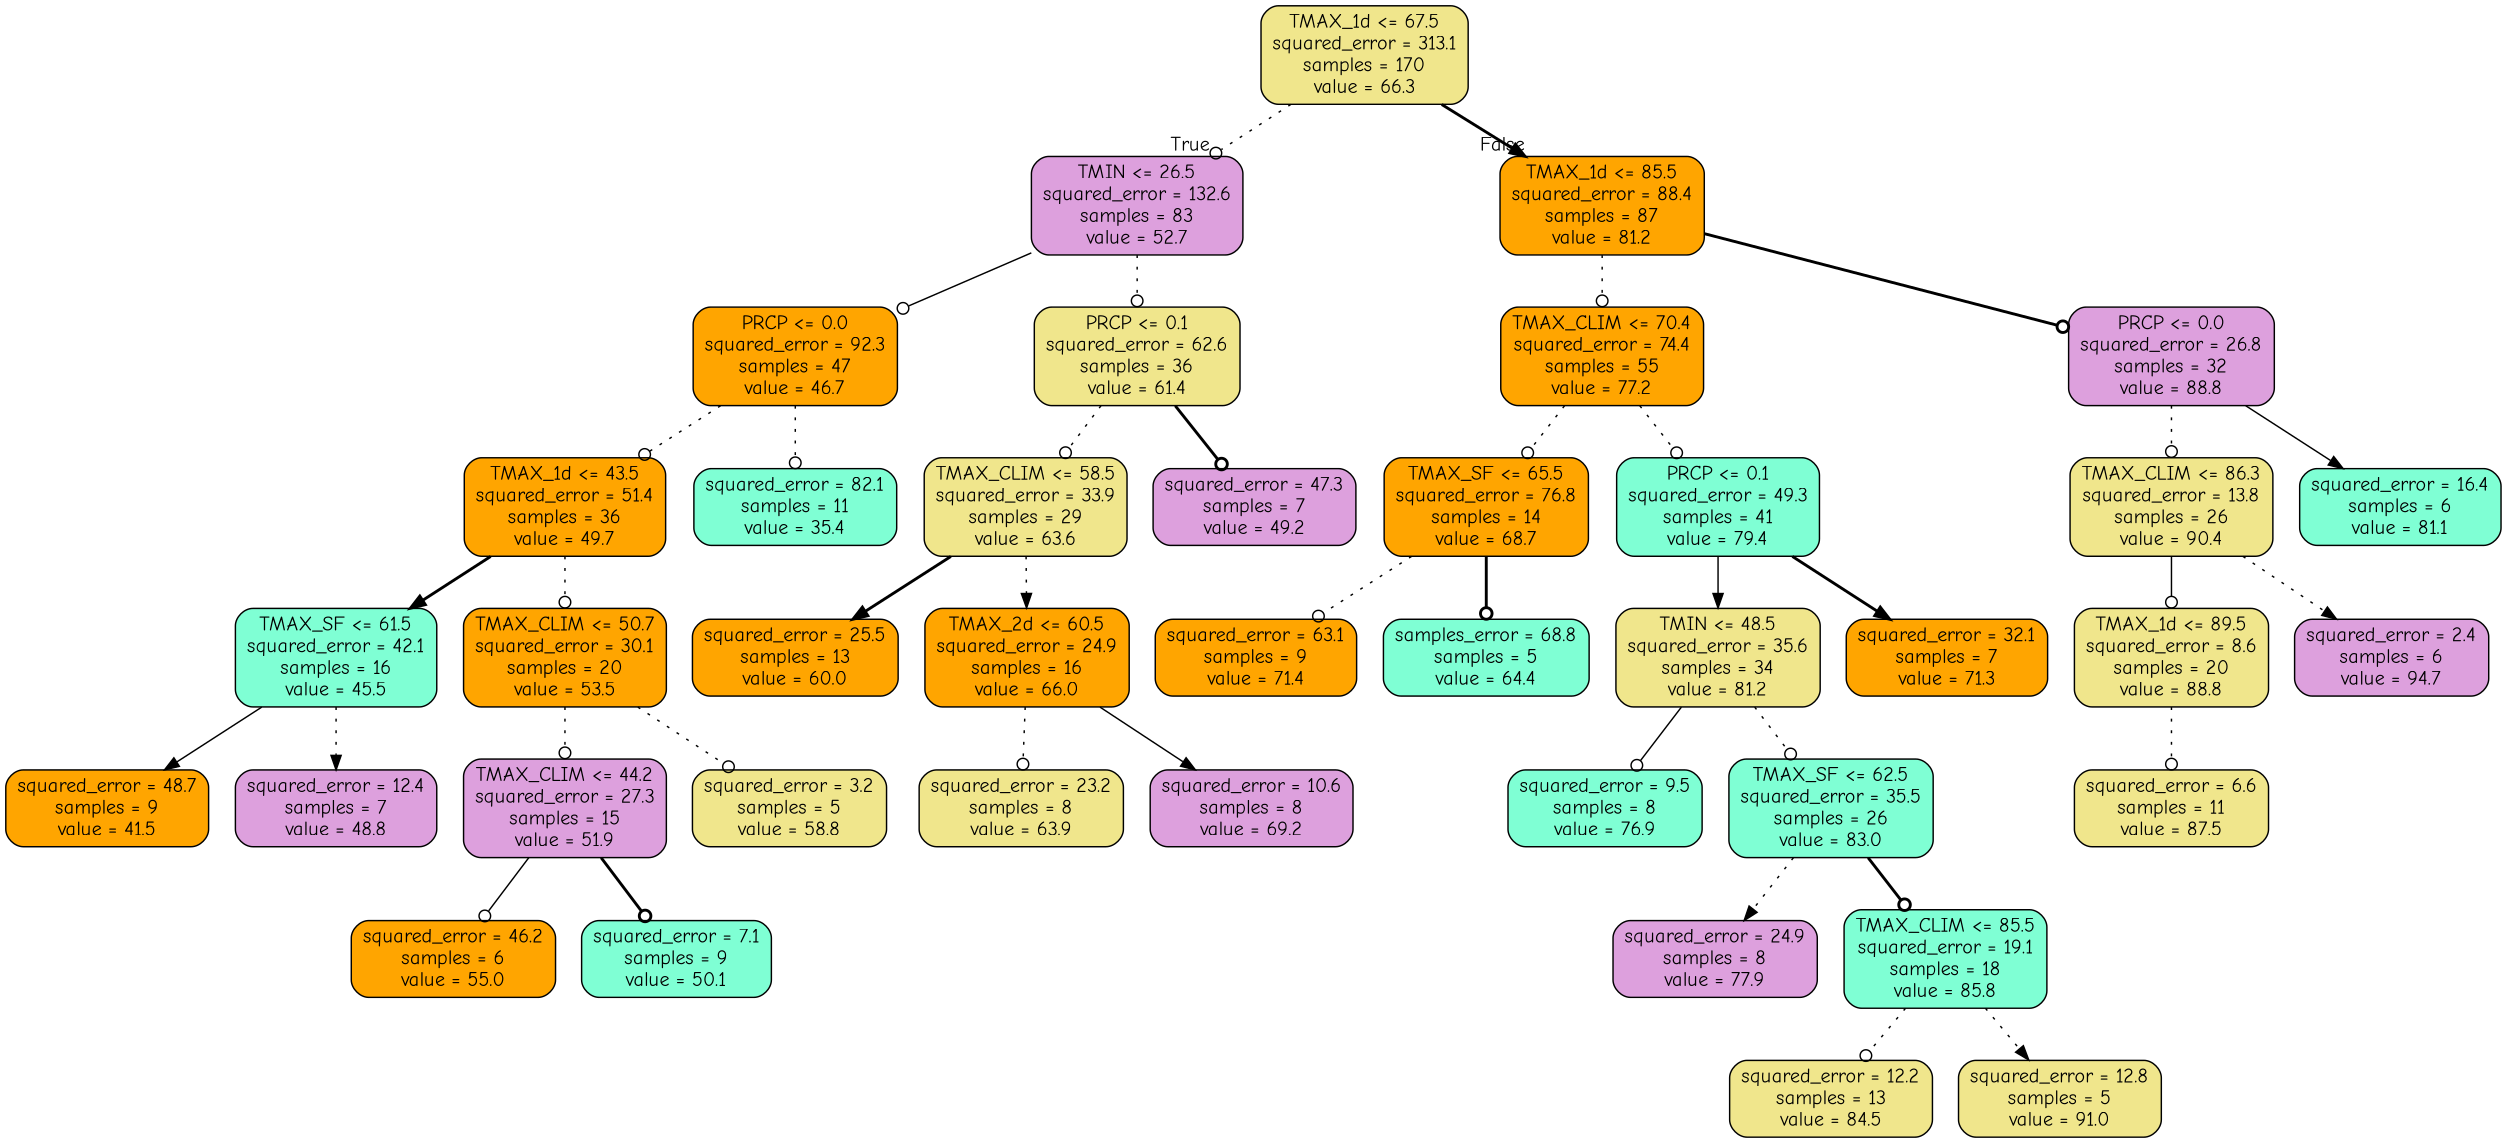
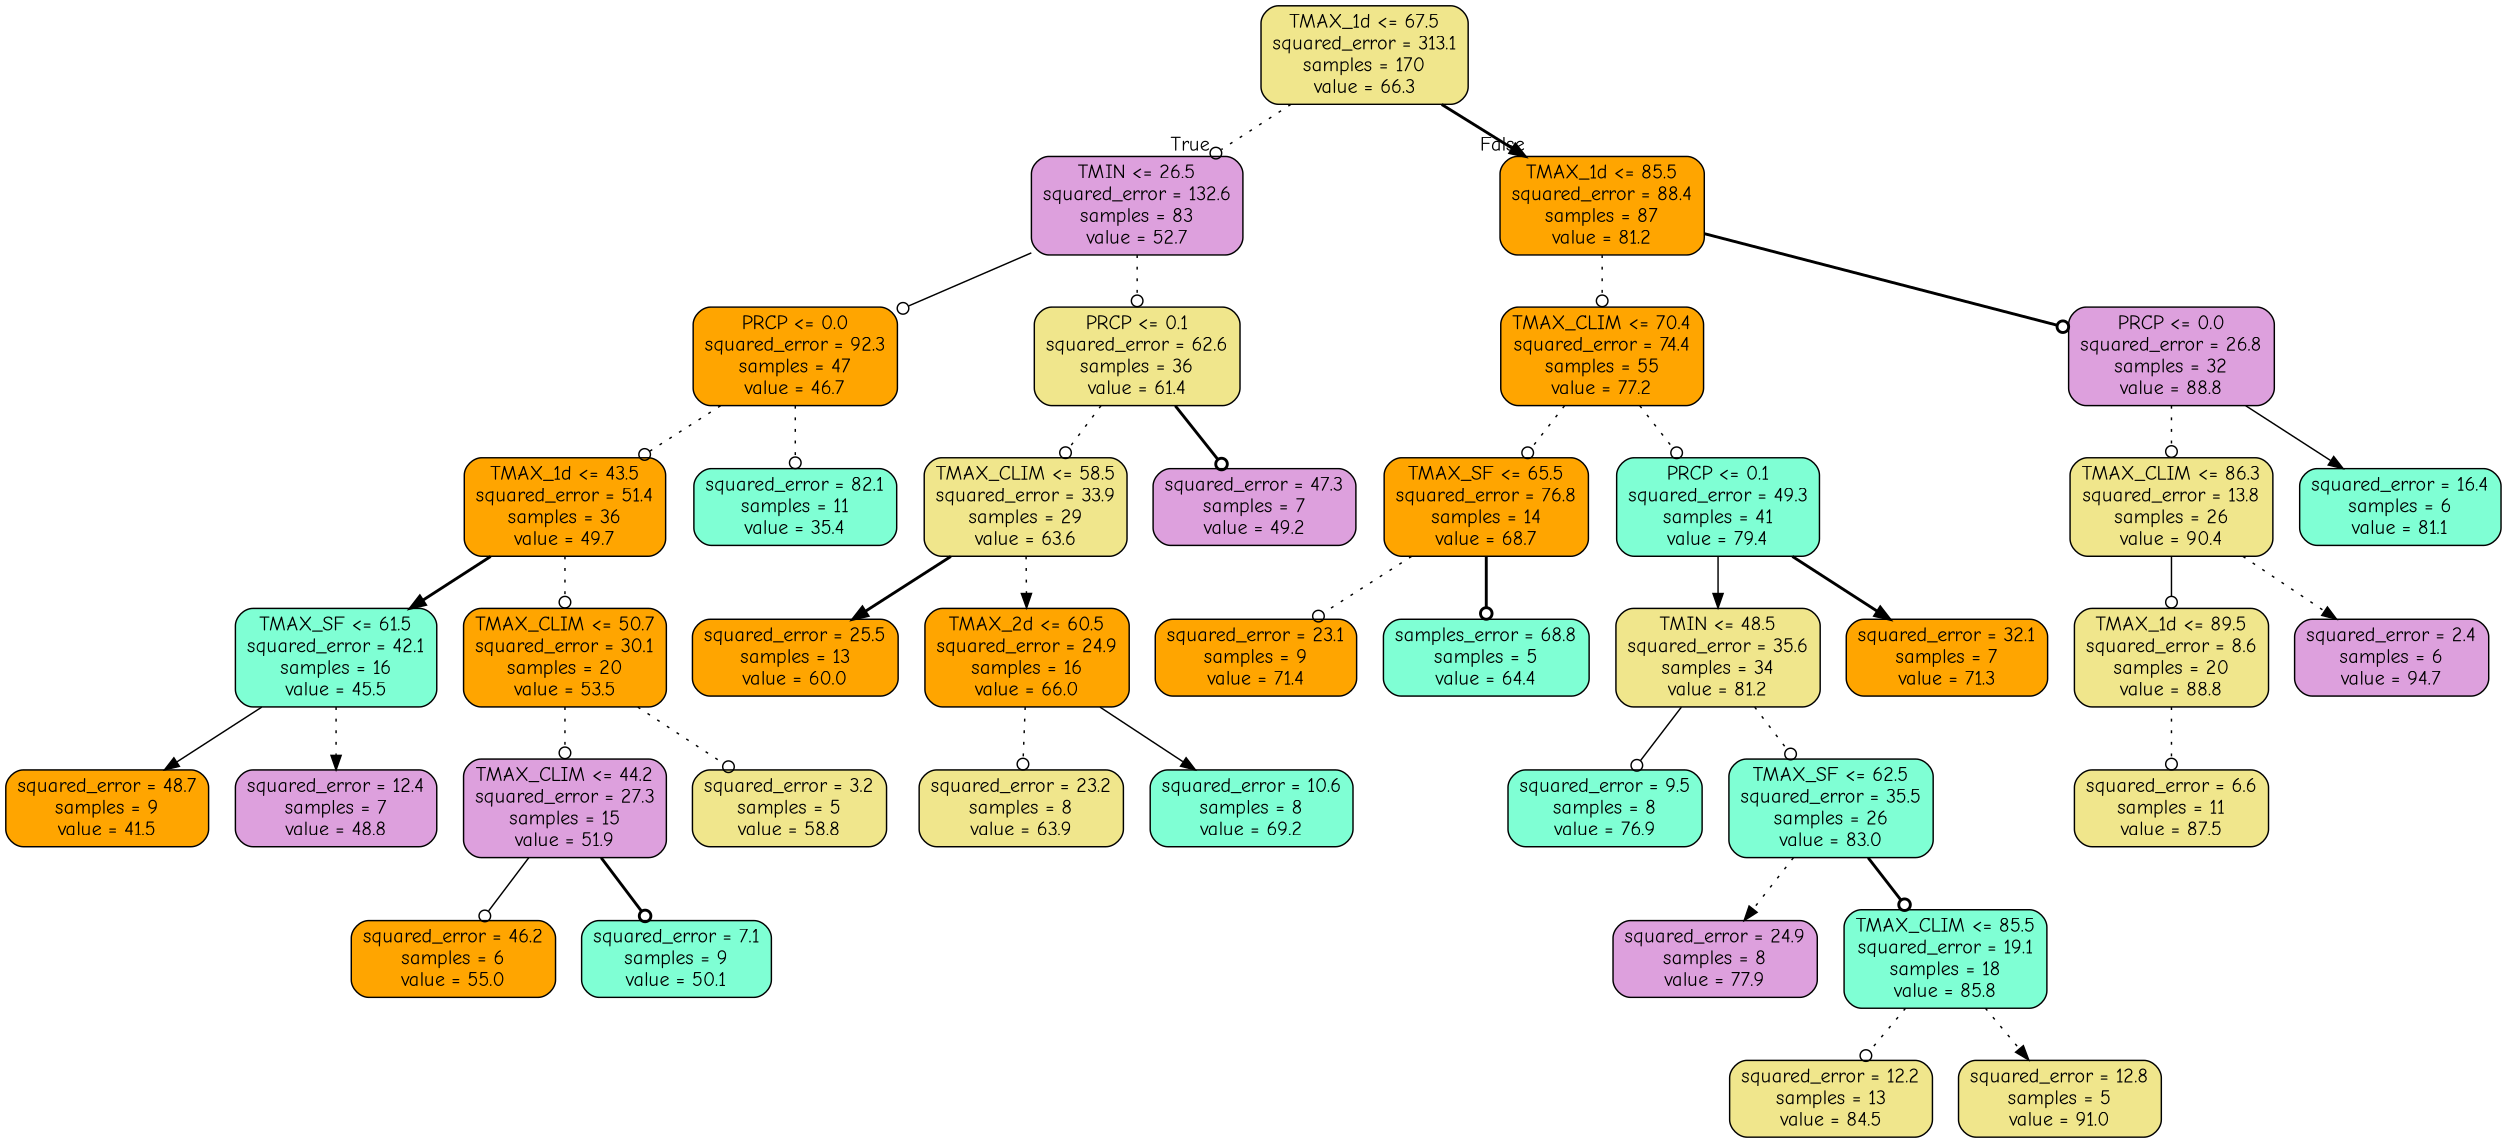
(1256, 658) -> (1256, 658)
(1252, 808) -> (1252, 808)
